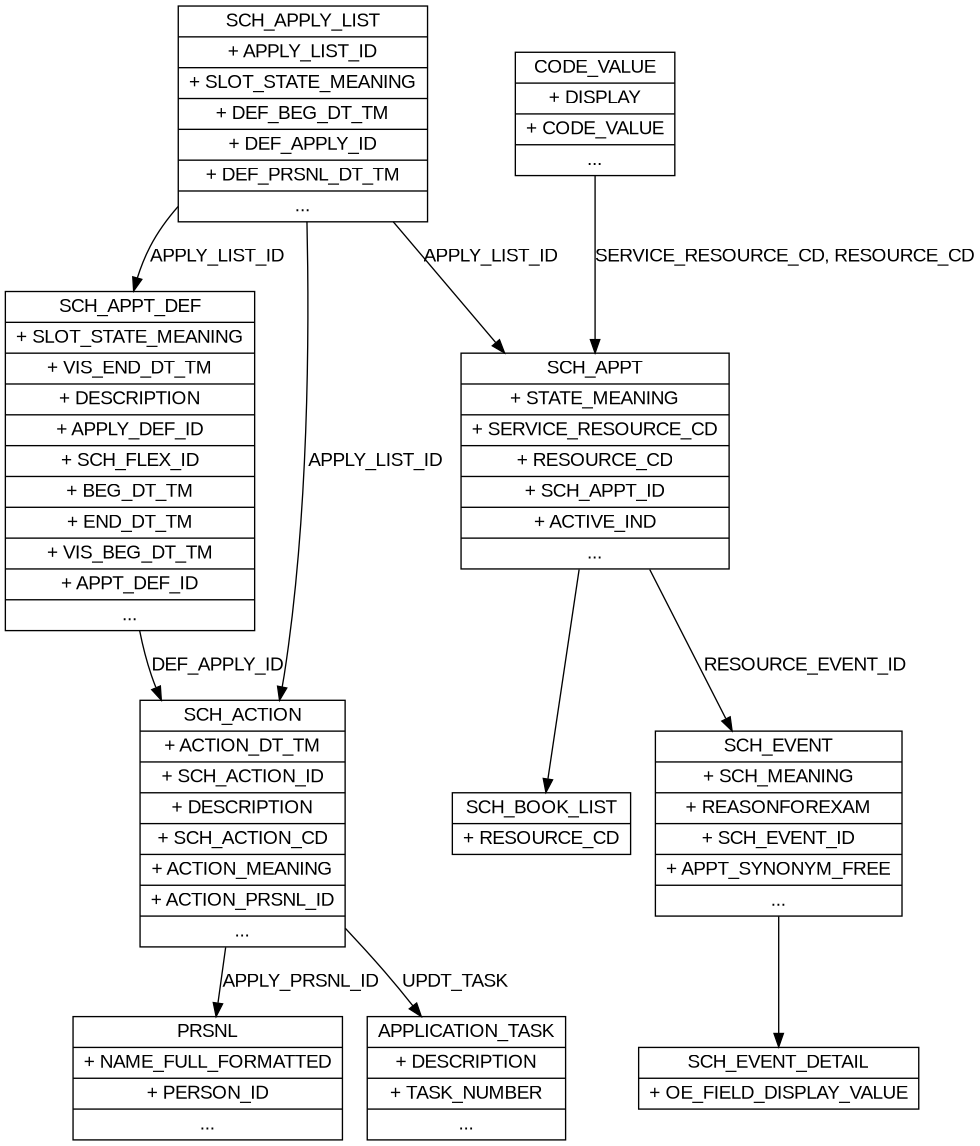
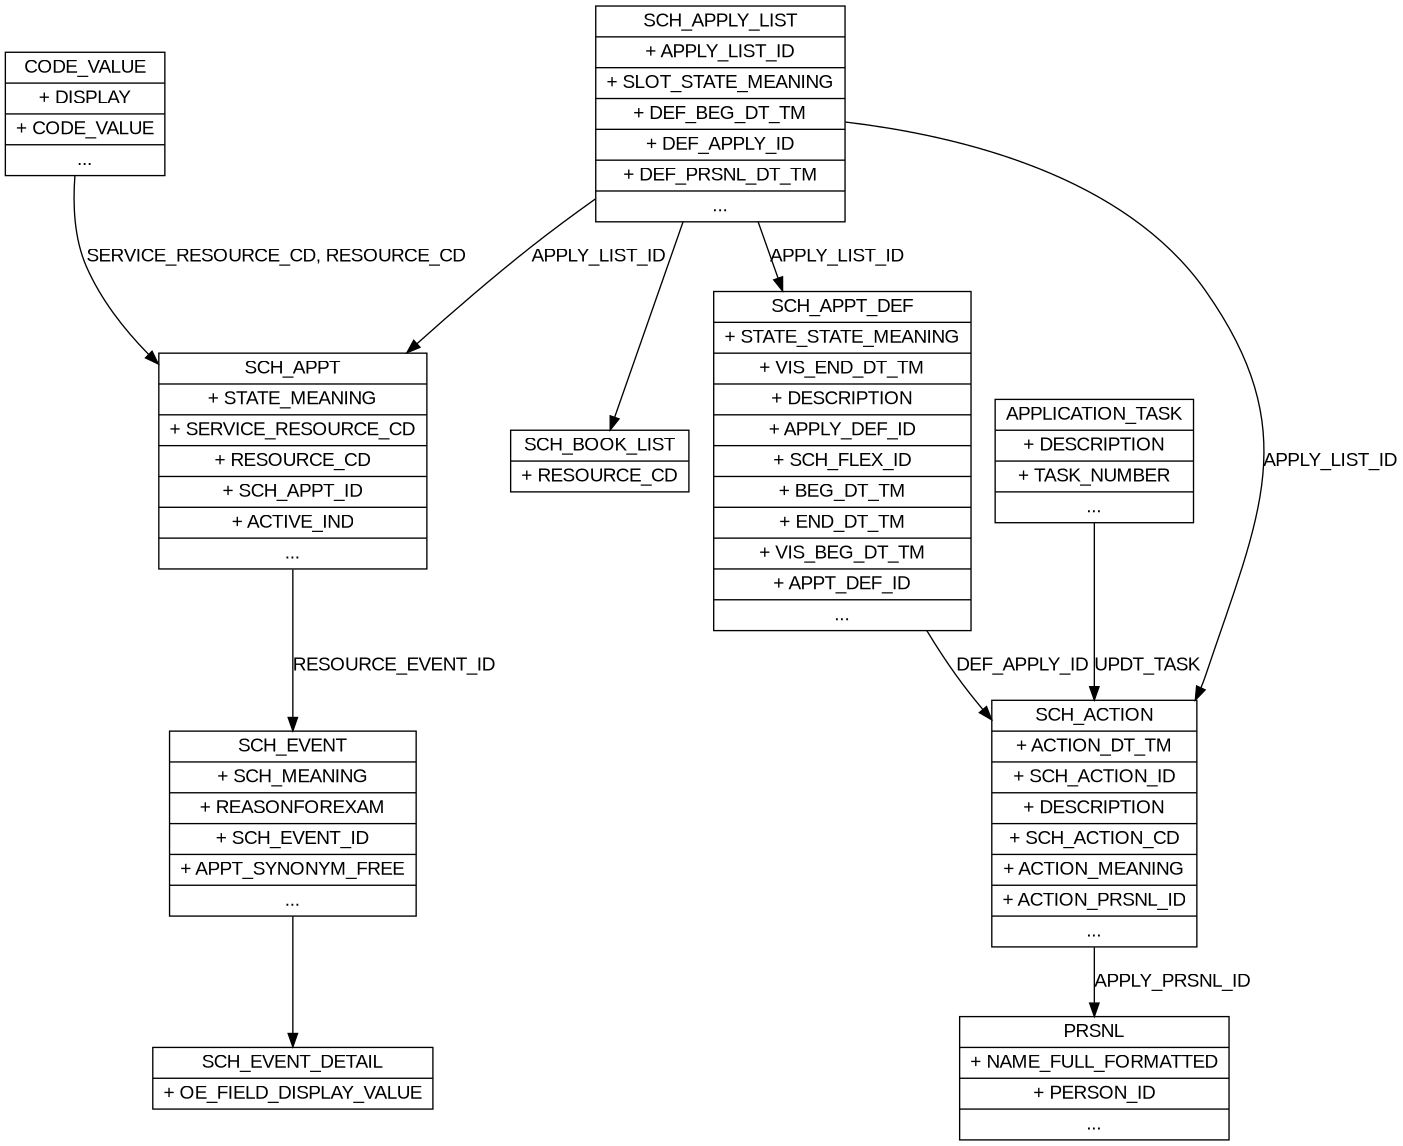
(130, 337) -> (842, 337)
(564, 674) -> (649, 320)
(380, 966) -> (1094, 605)
